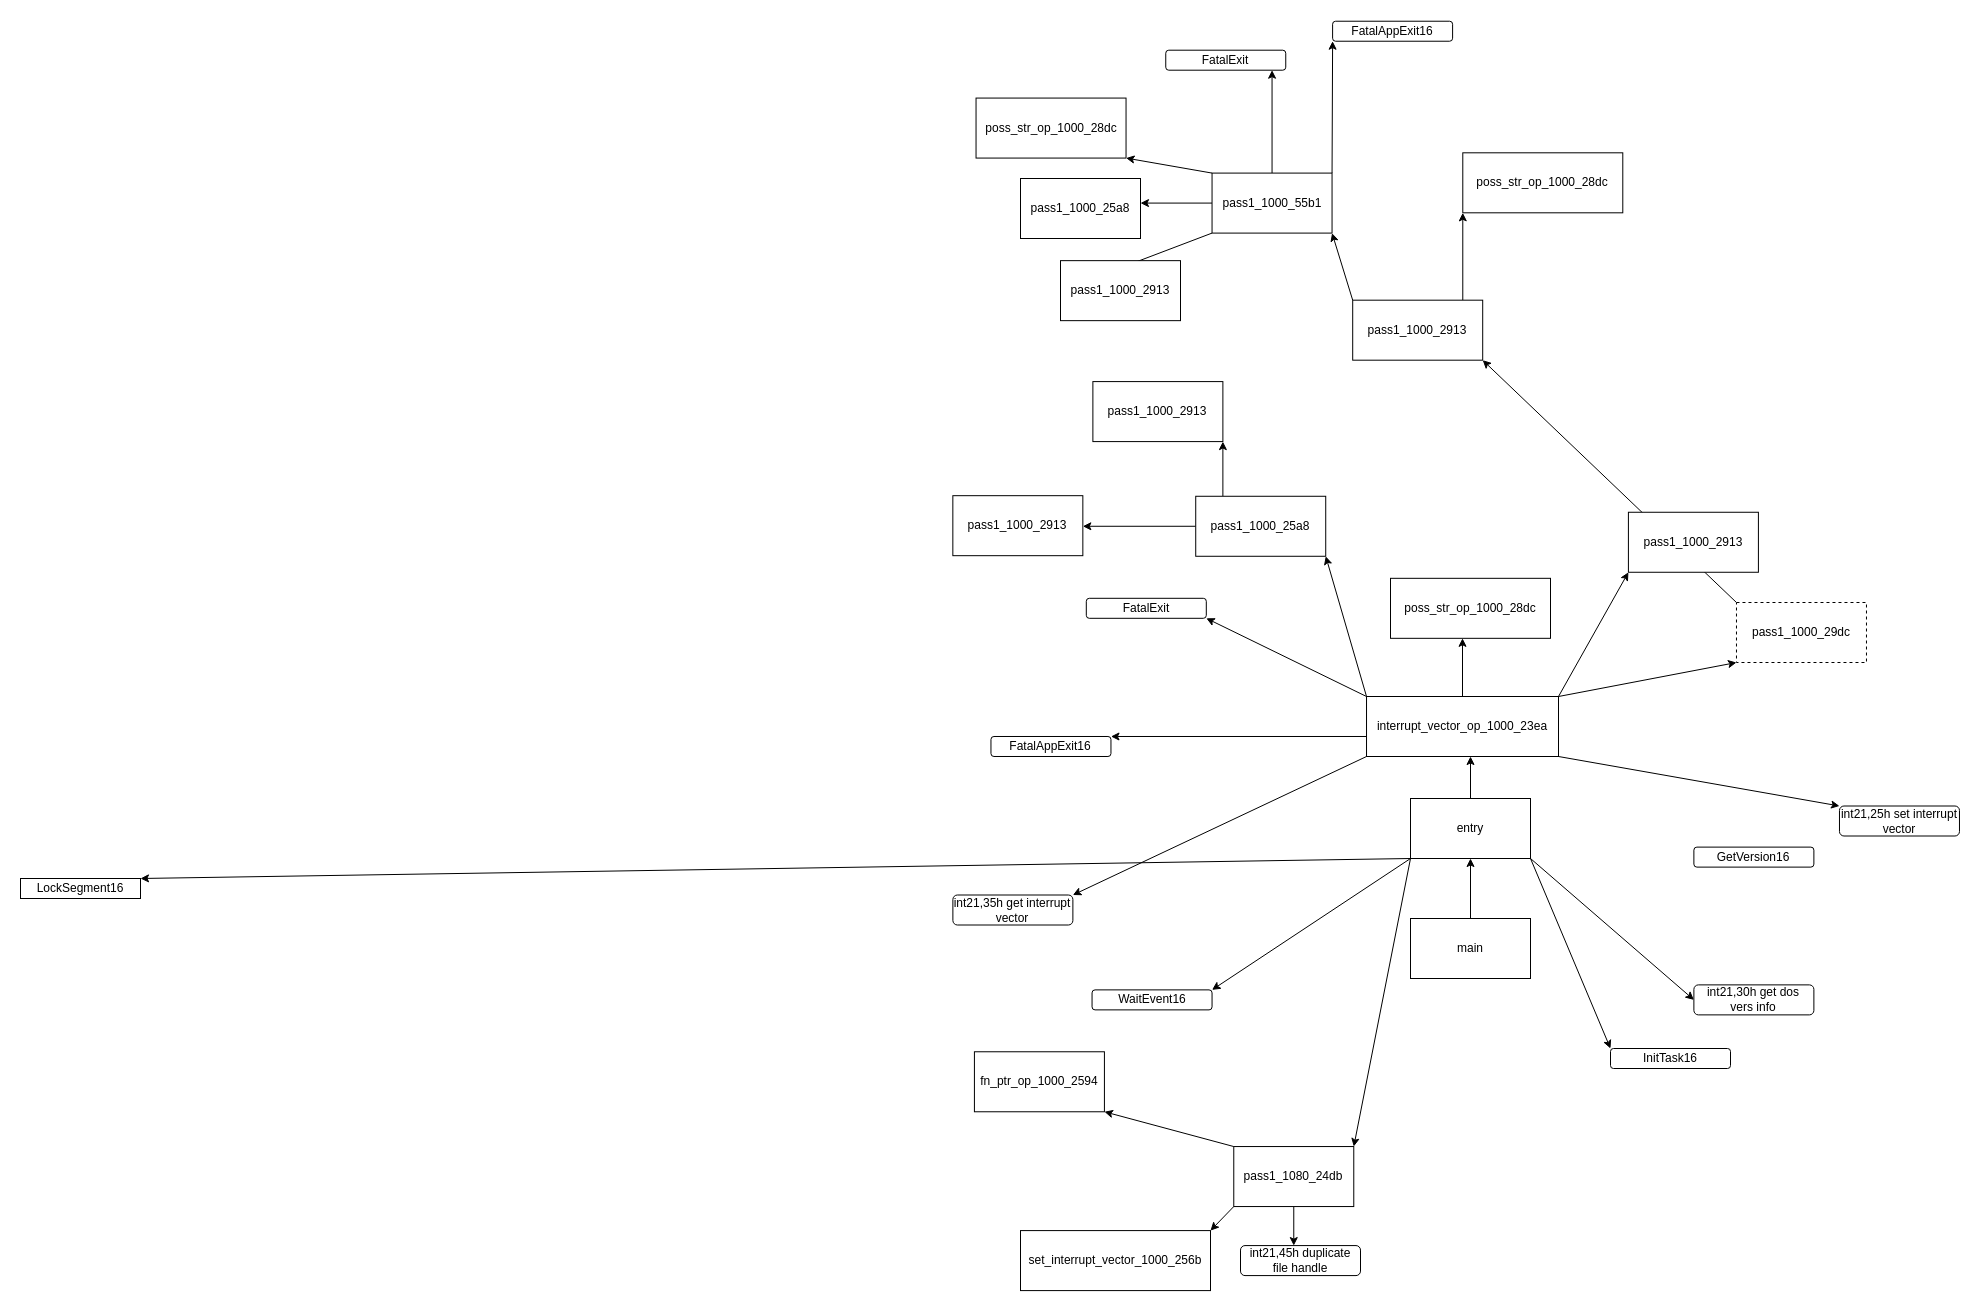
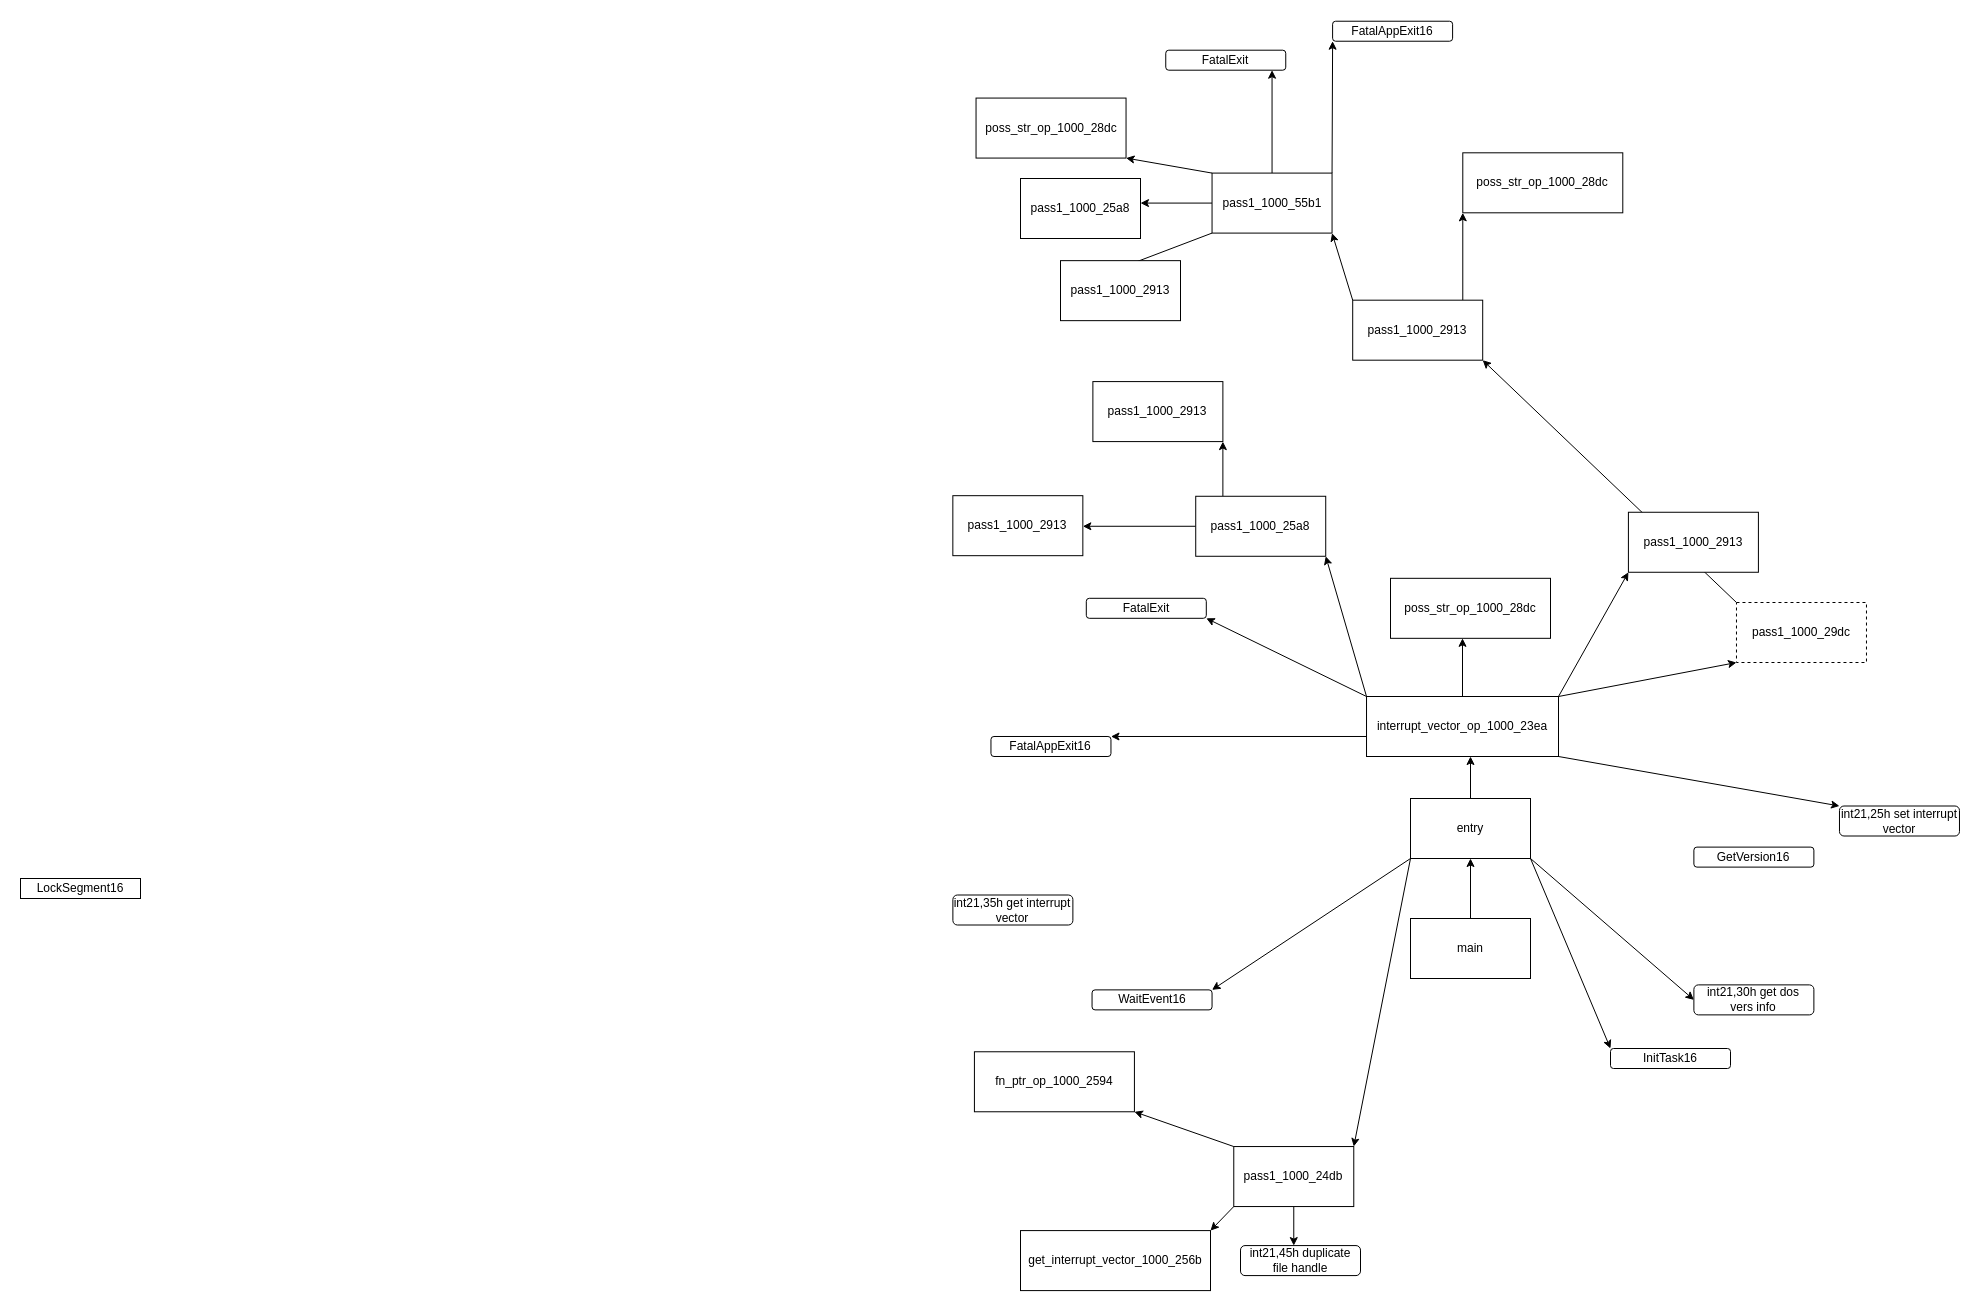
(1223, 824) -> none
(776, 868) -> none
(1039, 1082) -> (1054, 1082)
(1294, 1177) -> (1294, 1177)
(1116, 1261) -> (1116, 1261)
